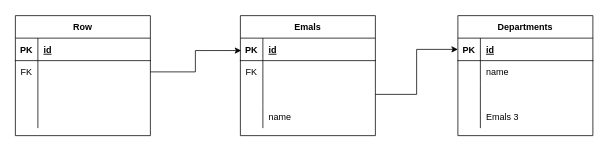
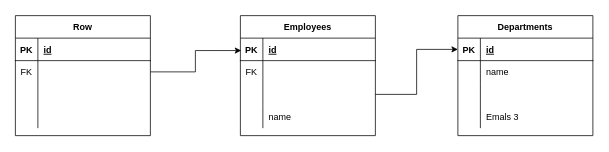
(308, 27) -> (308, 27)
